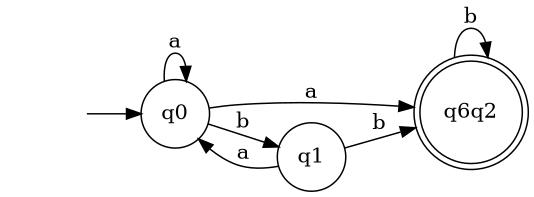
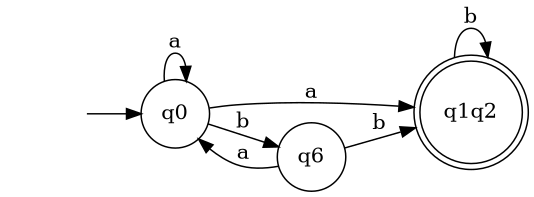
(471, 112) -> (471, 112)
(312, 157) -> (312, 157)
